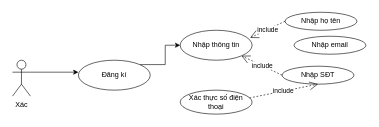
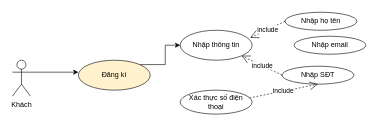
(114, 75) -> (114, 75)
(22, 105) -> (22, 105)
